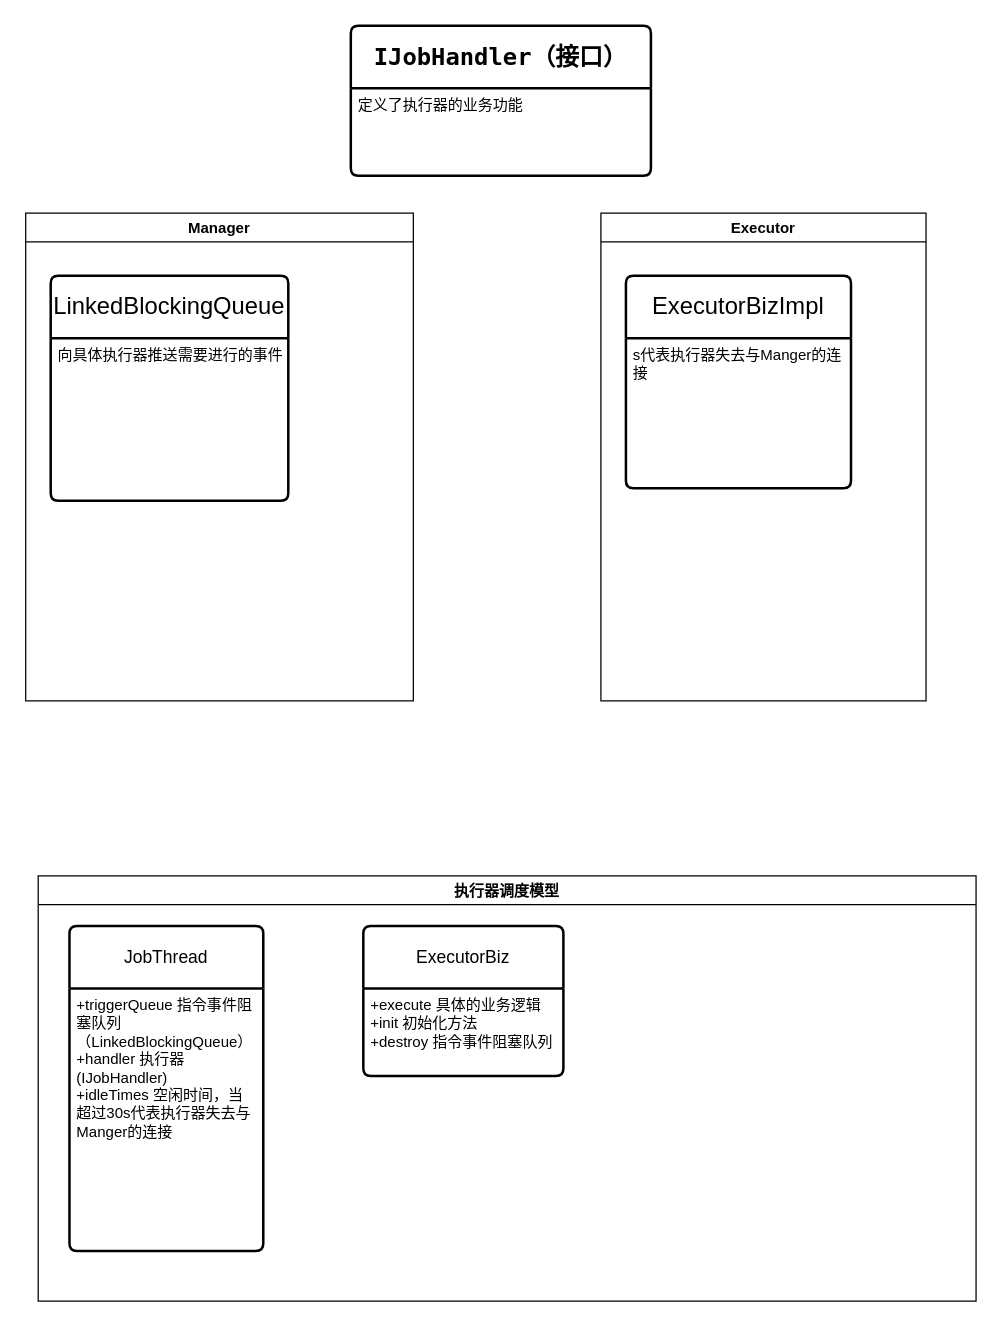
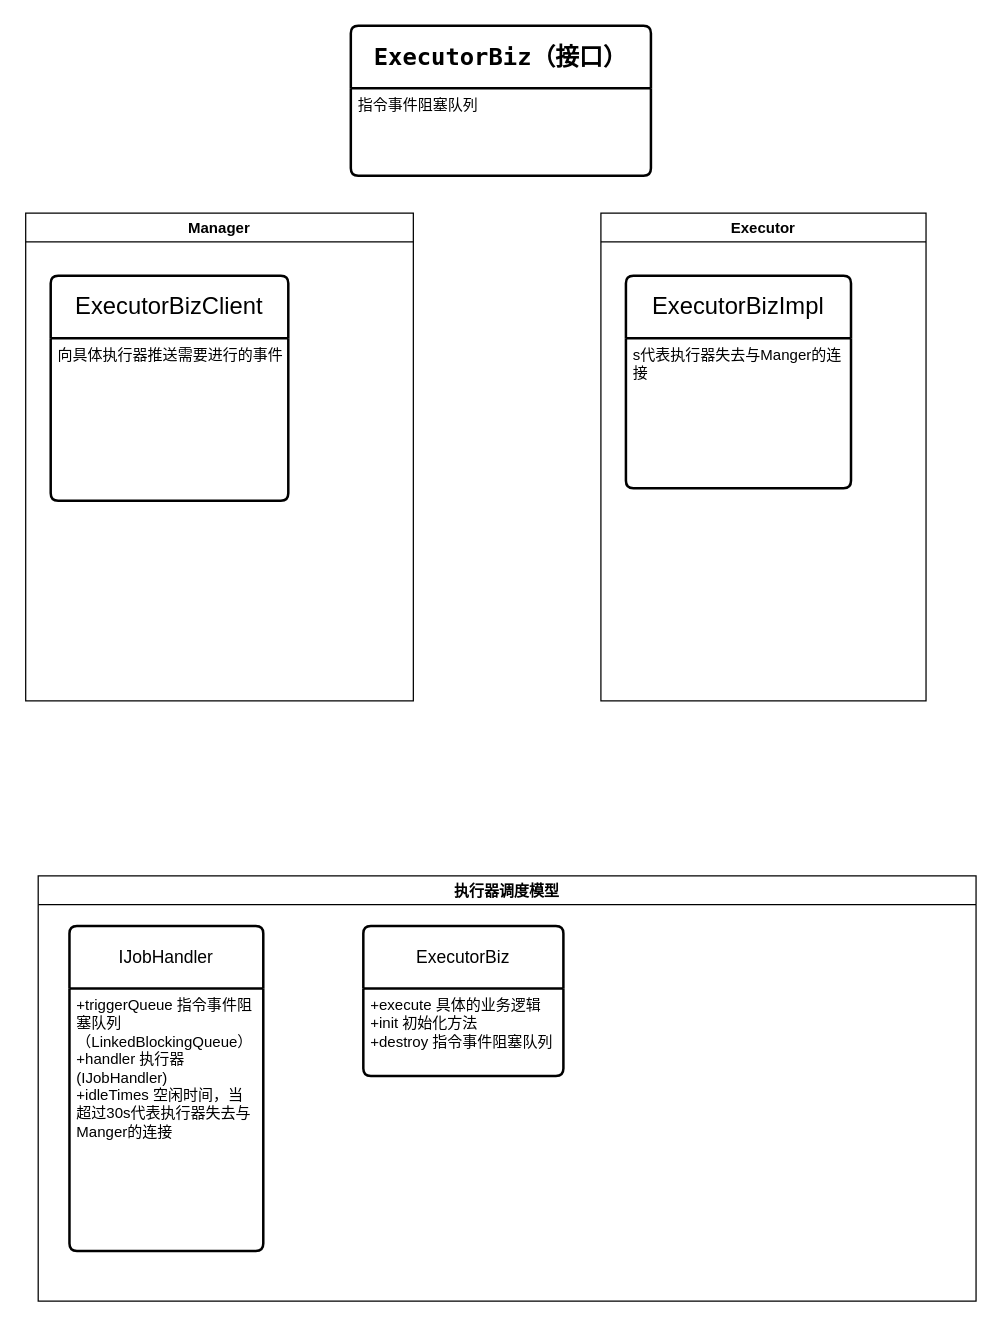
(501, 57) -> (501, 57)
(441, 106) -> (418, 106)
(169, 307) -> (169, 307)
(166, 957) -> (166, 957)
